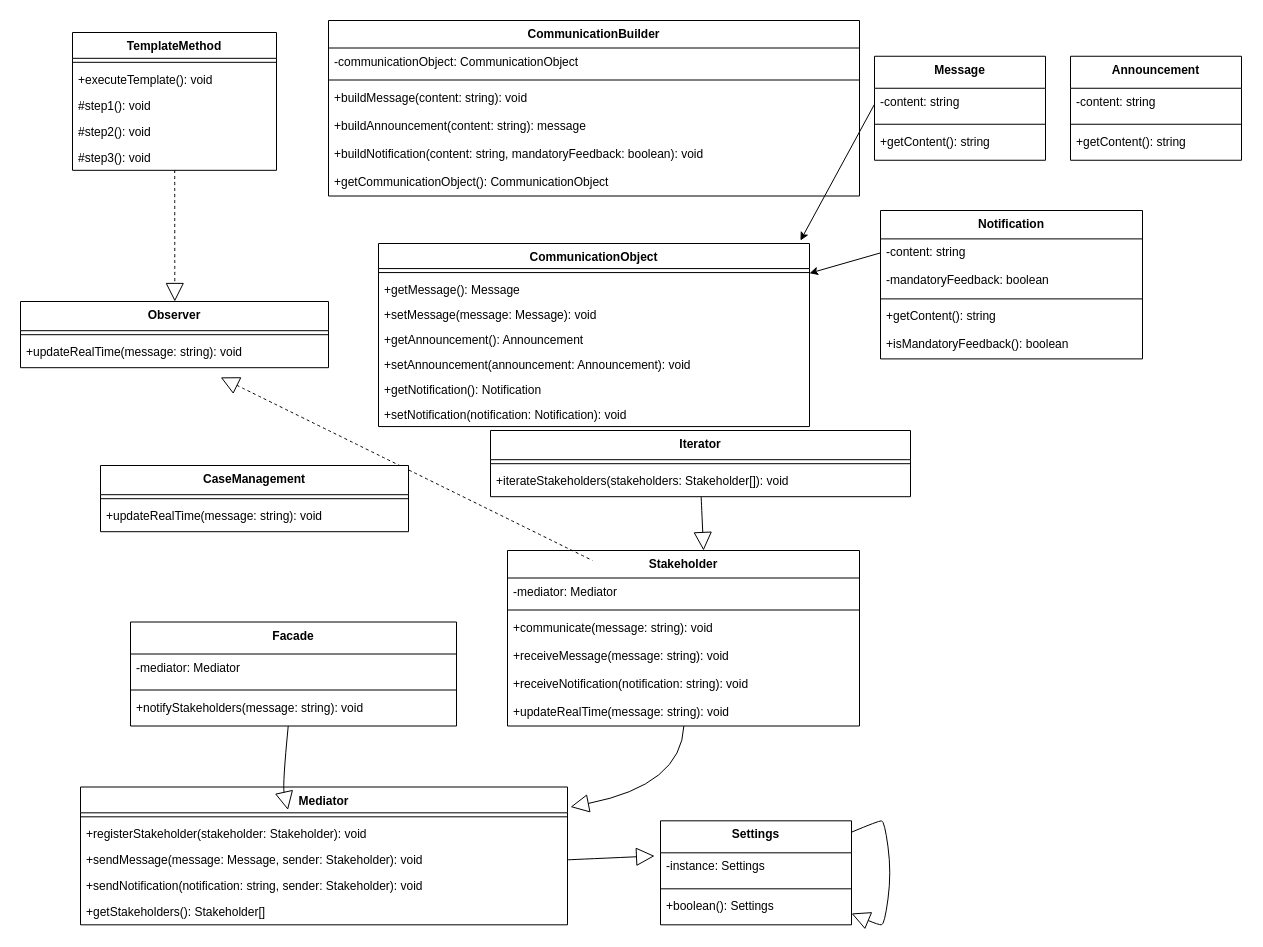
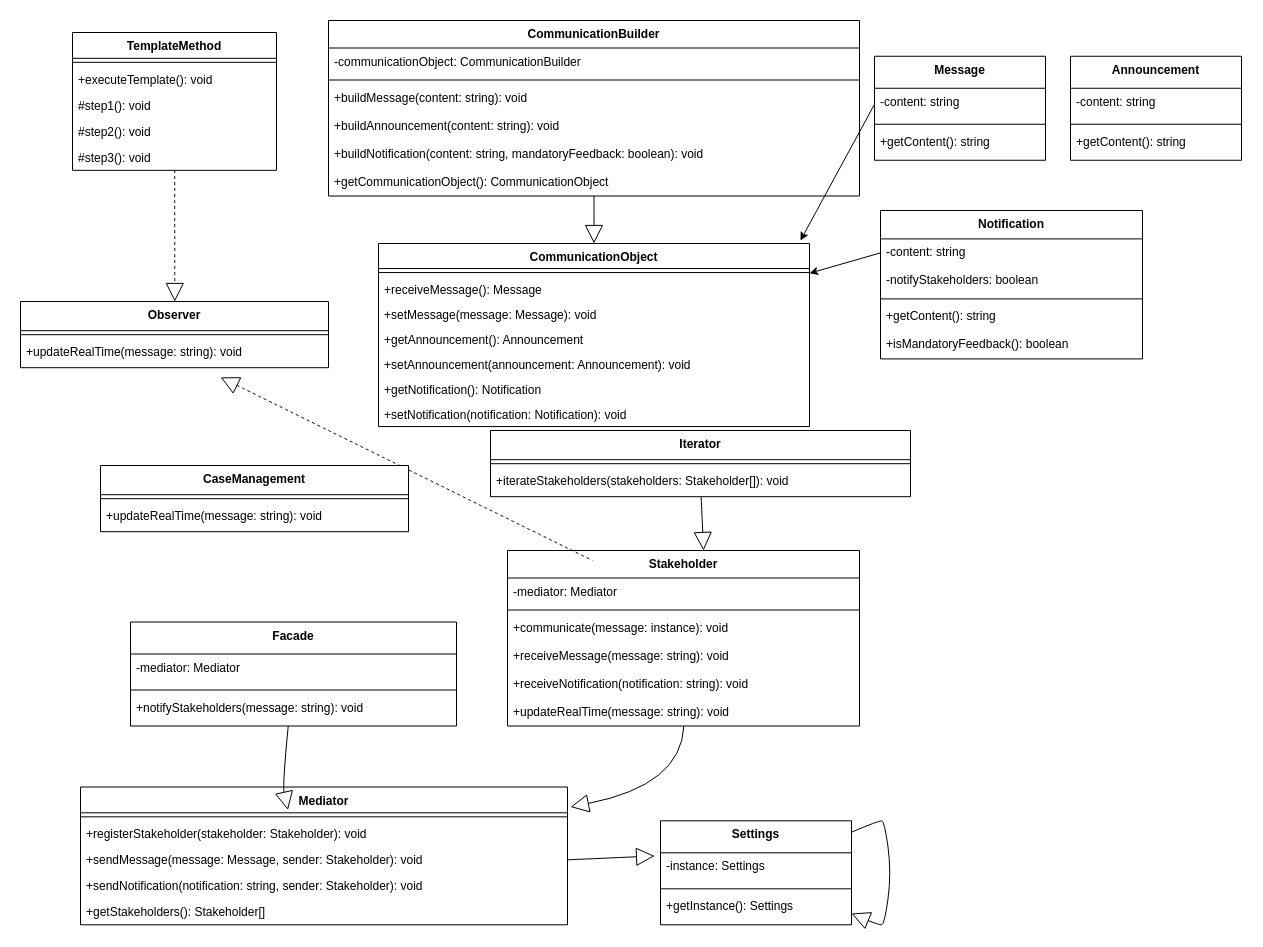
(462, 62) -> (463, 62)
(471, 126) -> (459, 126)
none -> (594, 211)
(972, 280) -> (972, 280)
(455, 290) -> (467, 290)
(620, 628) -> (626, 628)
(727, 906) -> (742, 906)
